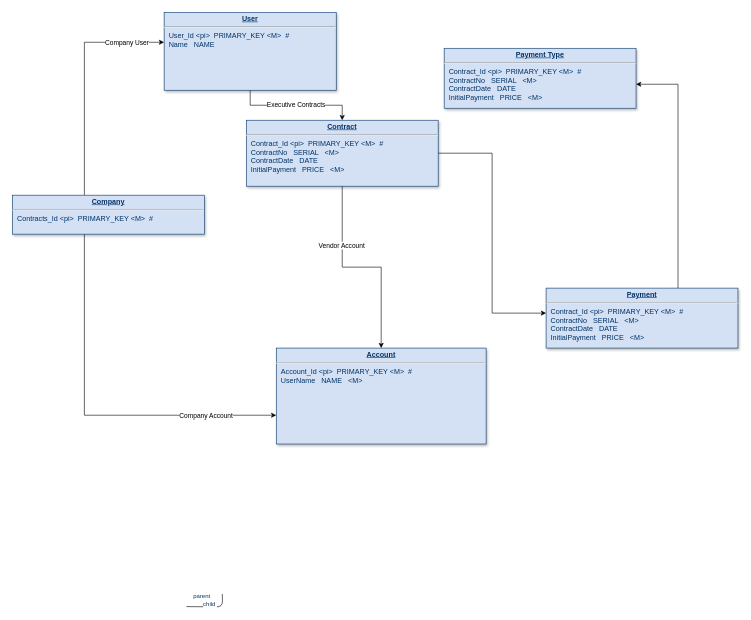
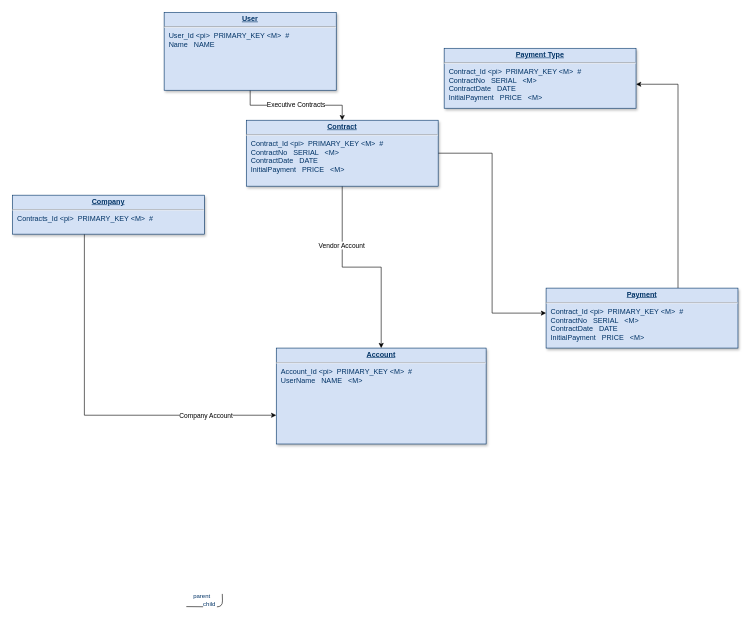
(84, 118) -> none
